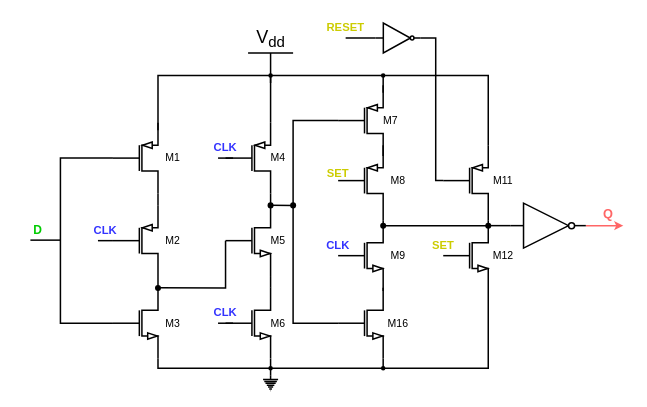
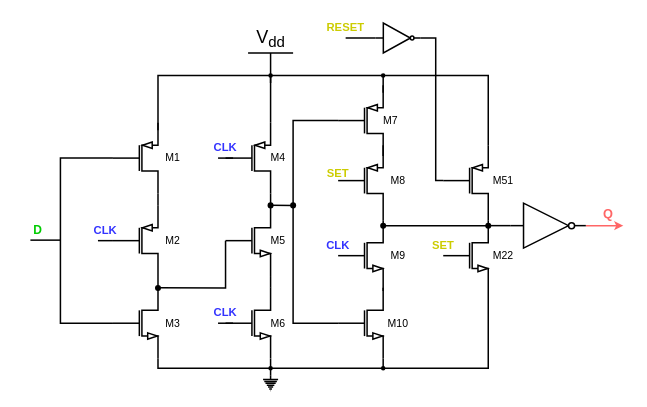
(503, 180) -> (503, 180)
(503, 255) -> (503, 255)
(398, 323) -> (398, 323)
